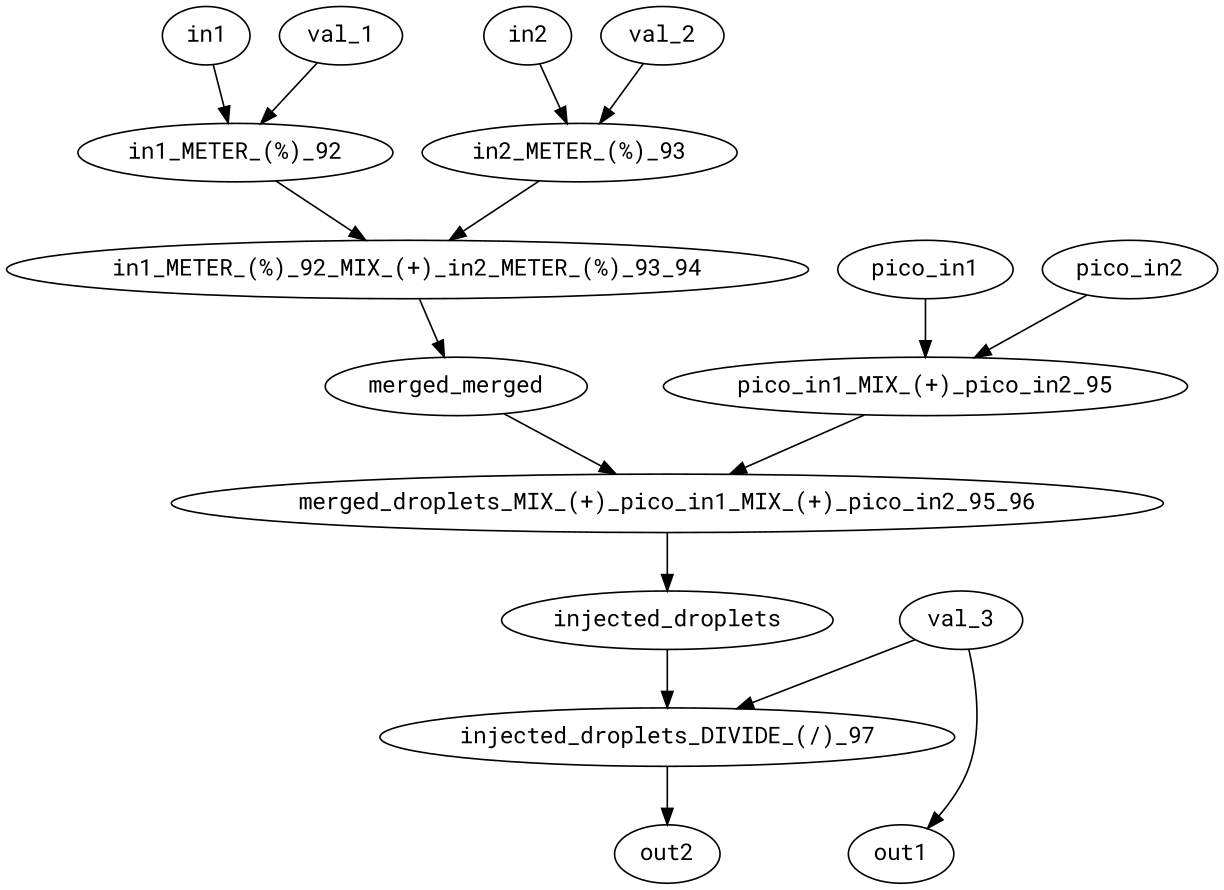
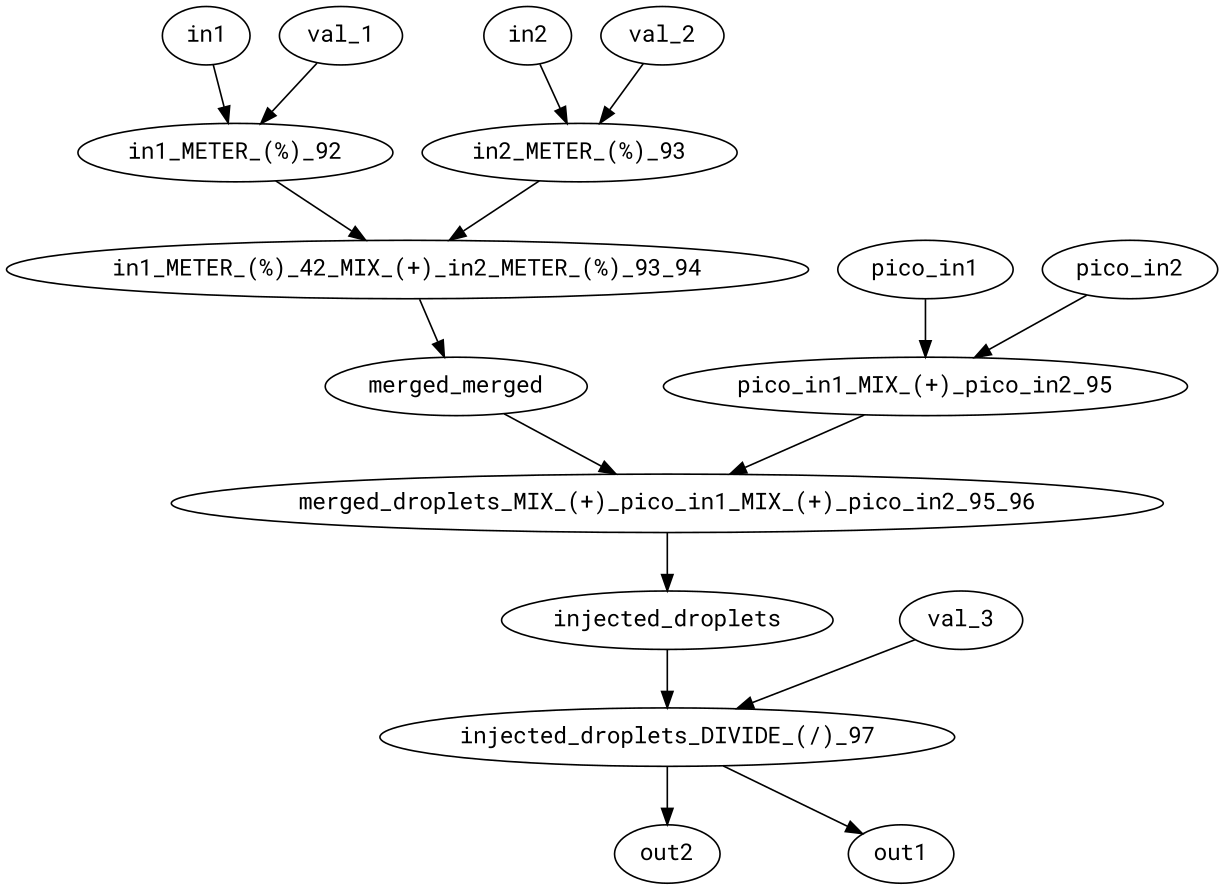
(408, 270) -> (408, 270)
(976, 737) -> (786, 796)
